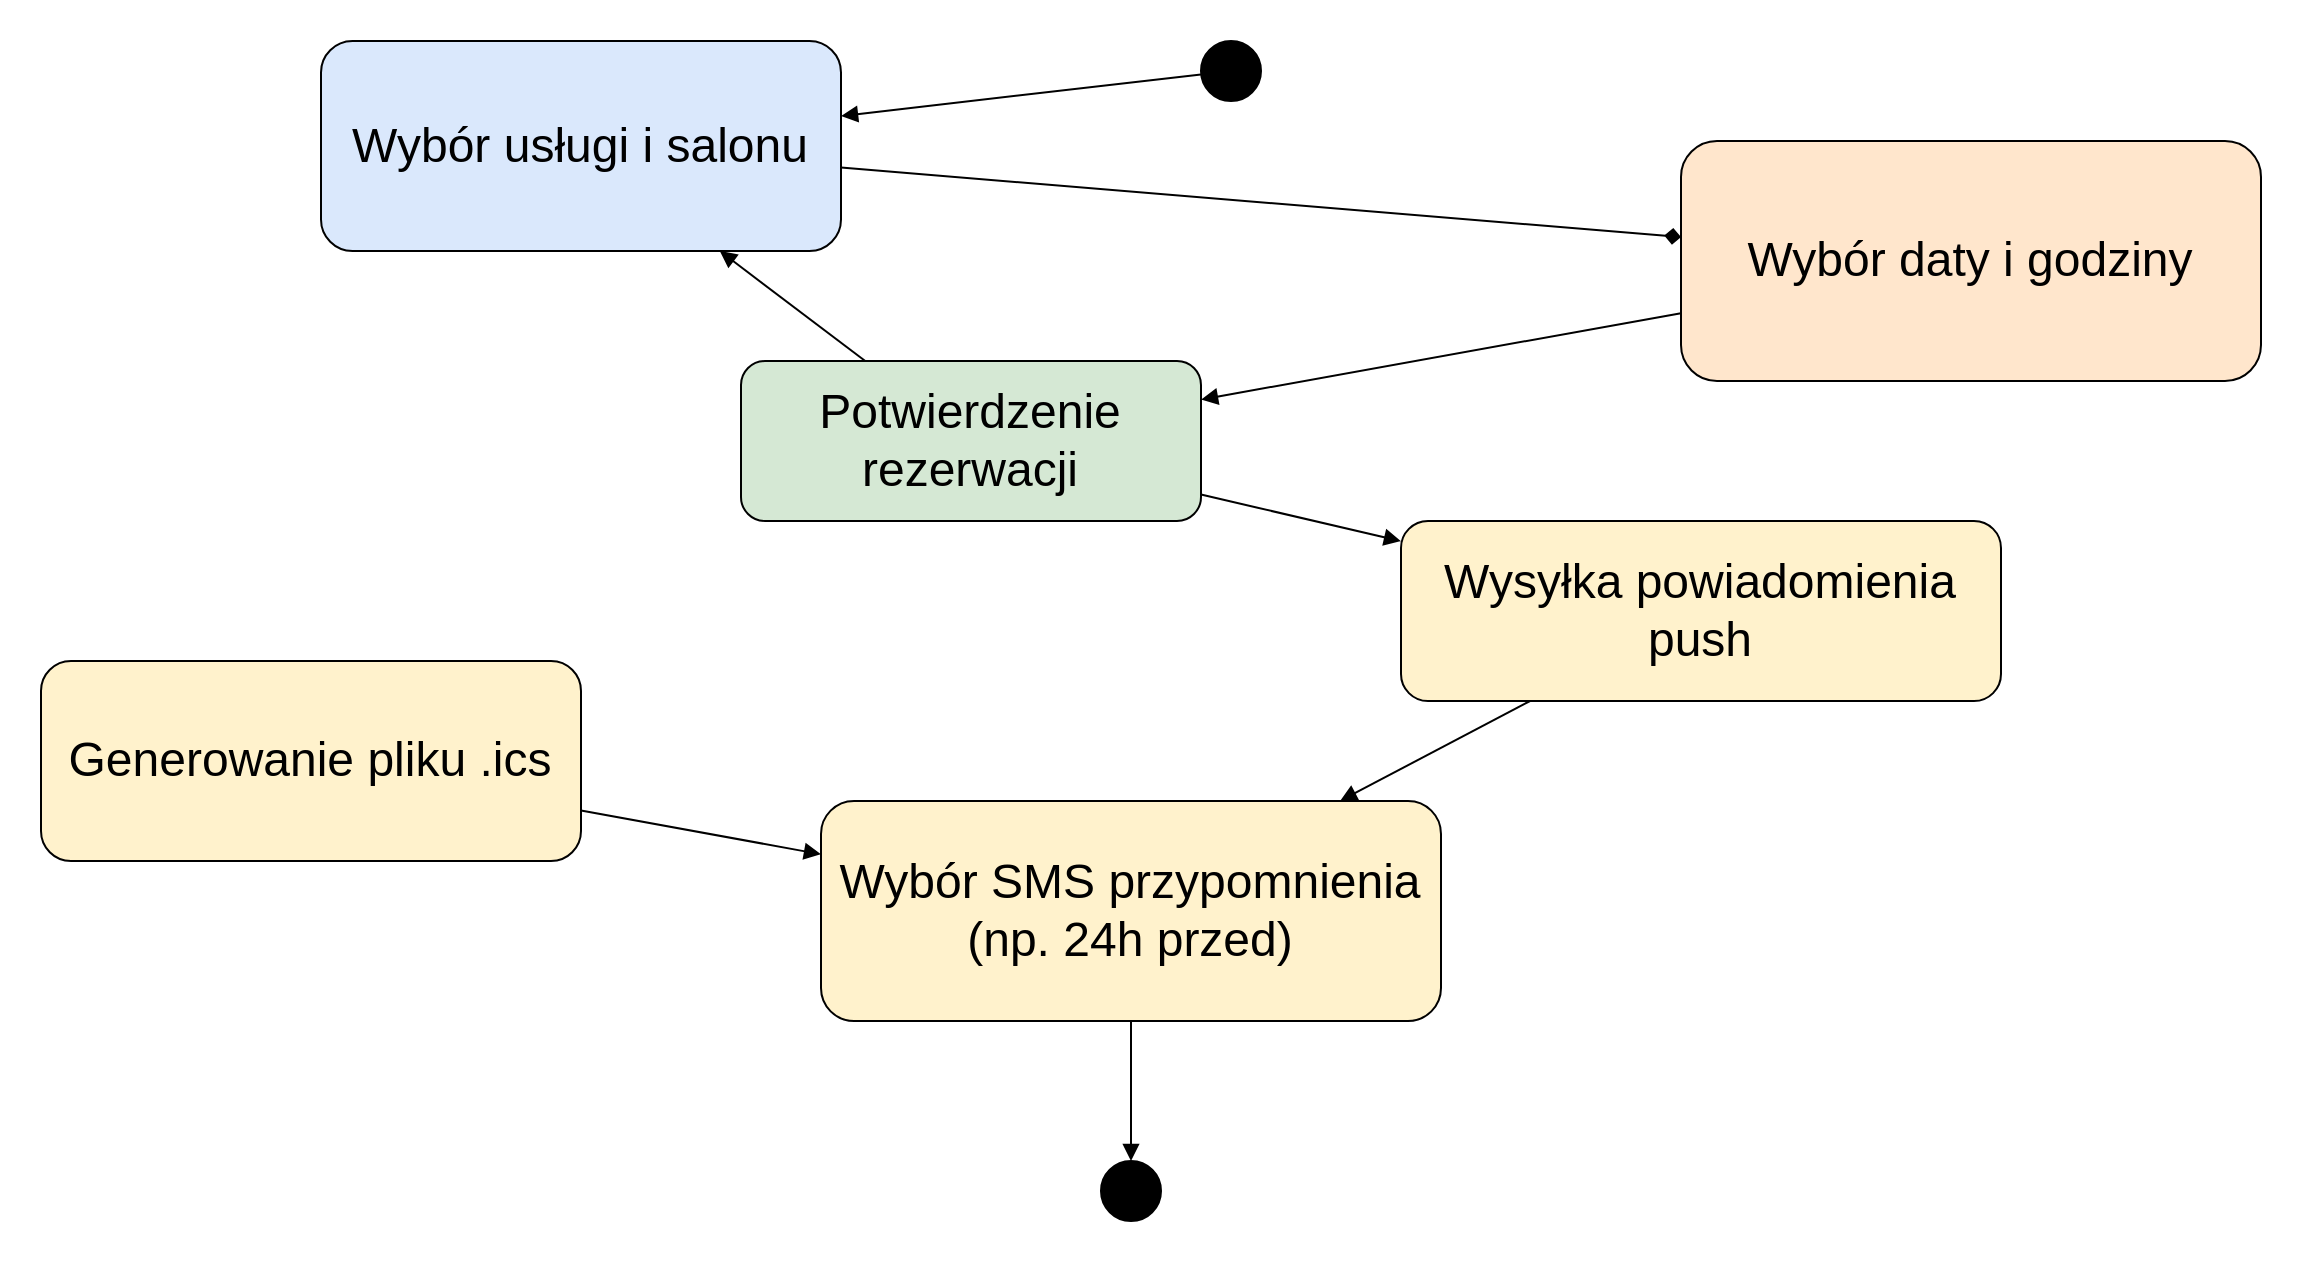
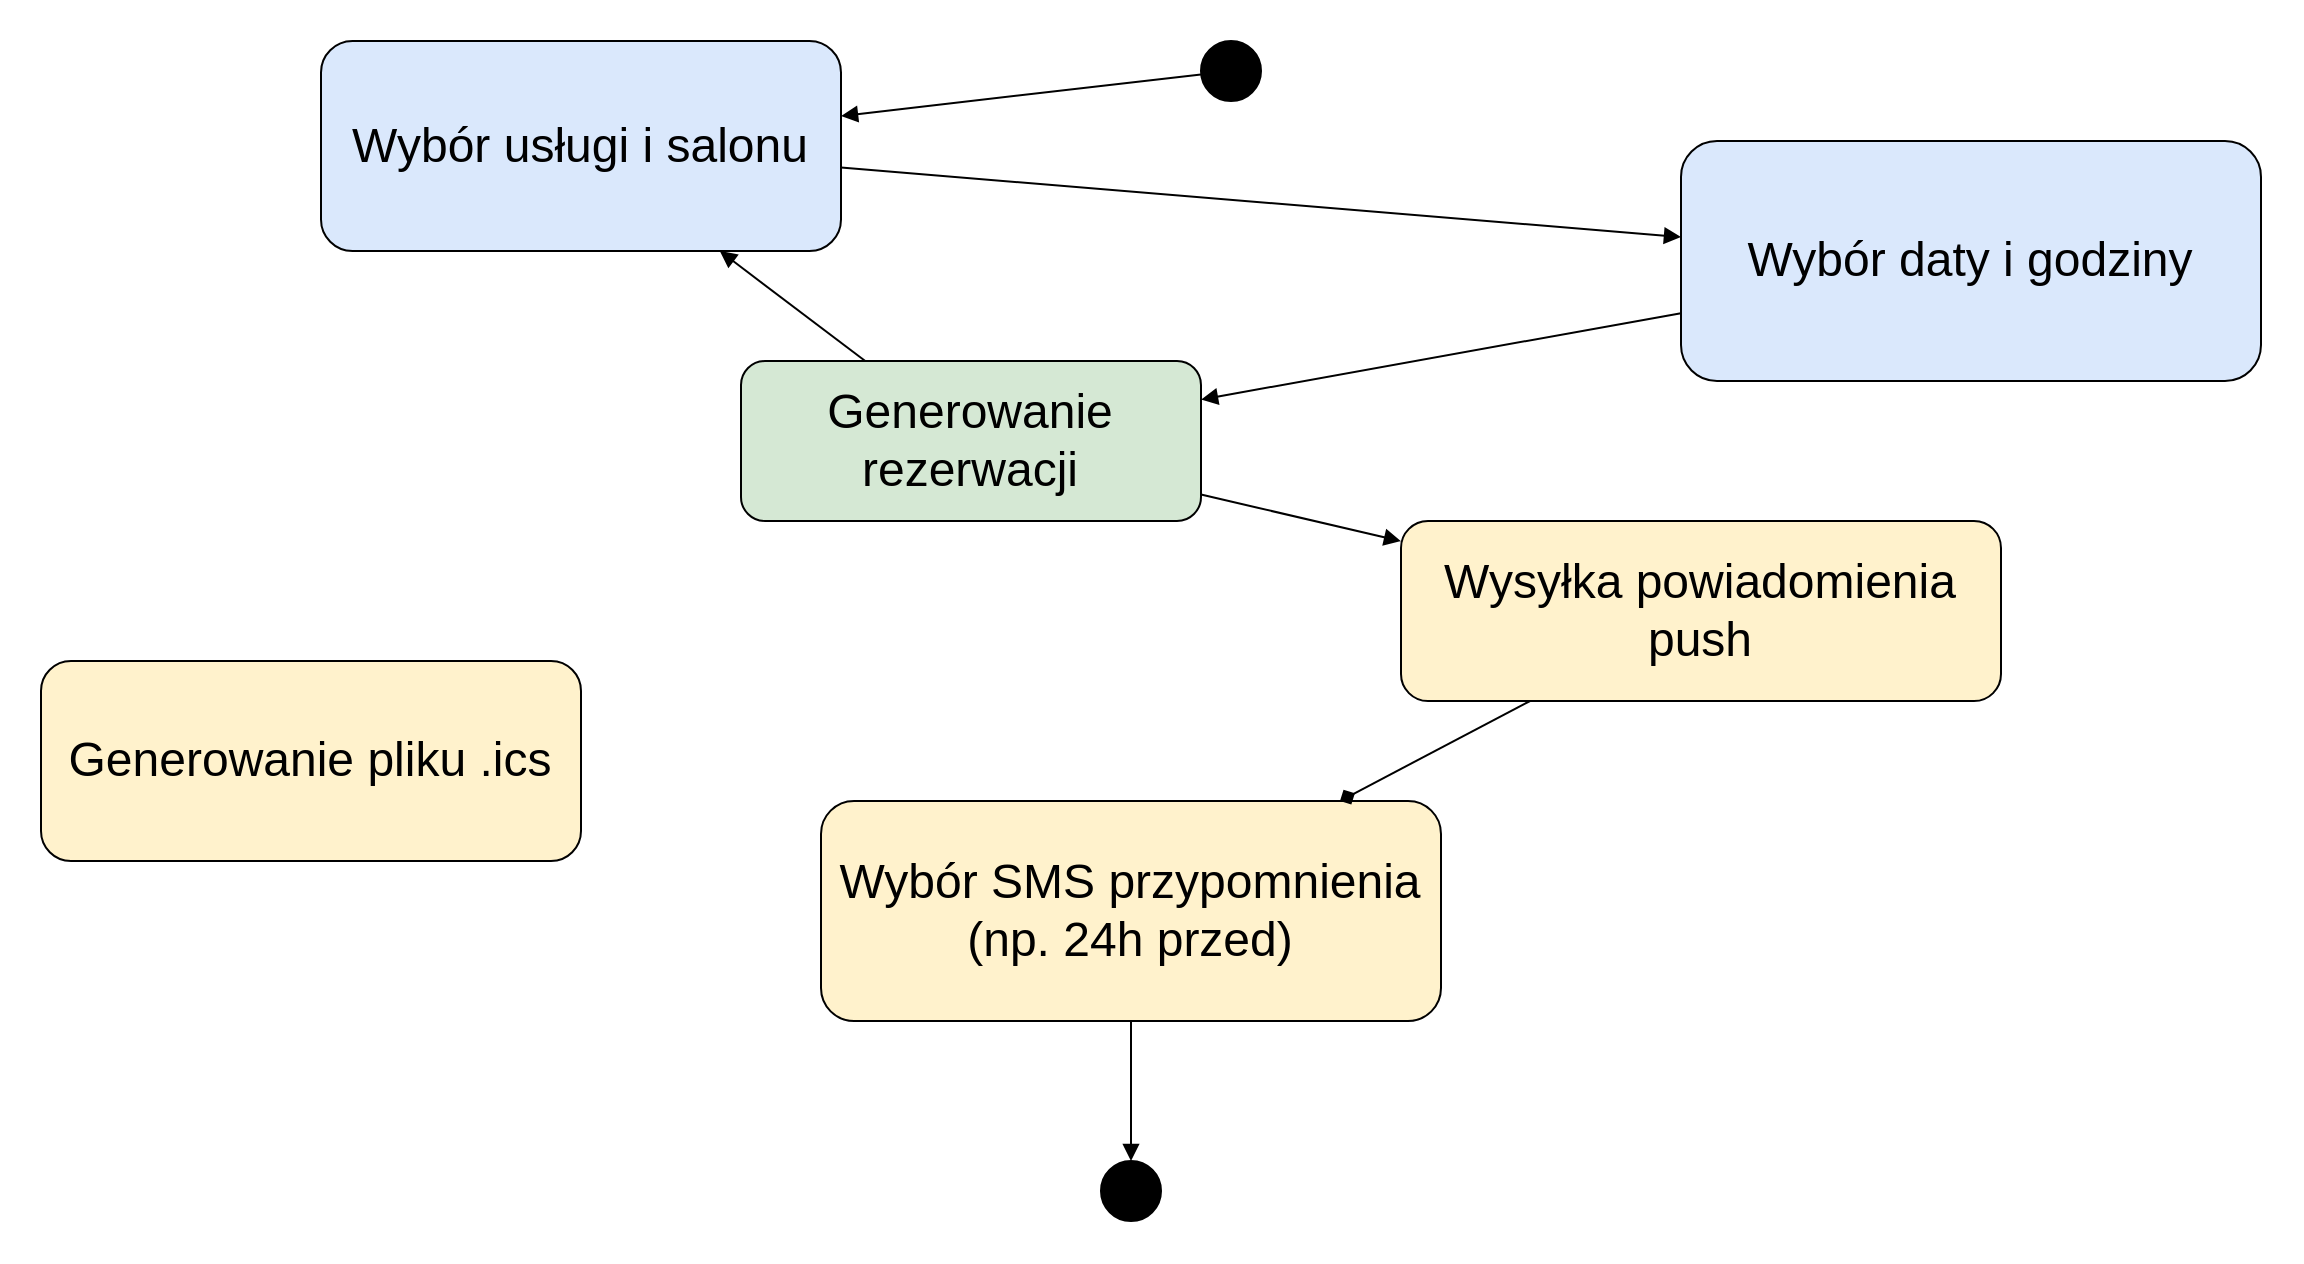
(1664, 236) -> (1663, 235)
(1971, 261) -> (1971, 261)
(971, 441) -> (971, 441)
(1356, 793) -> (1355, 793)
(693, 831) -> none
